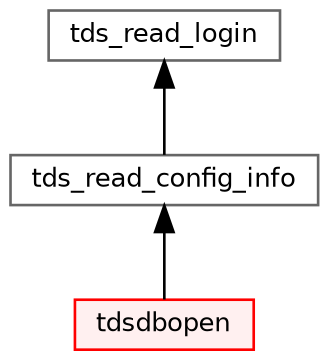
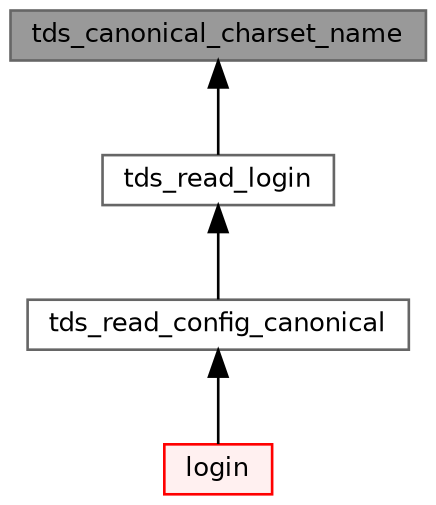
none -> (218, 35)
(164, 180) -> (218, 325)
(164, 325) -> (218, 469)
